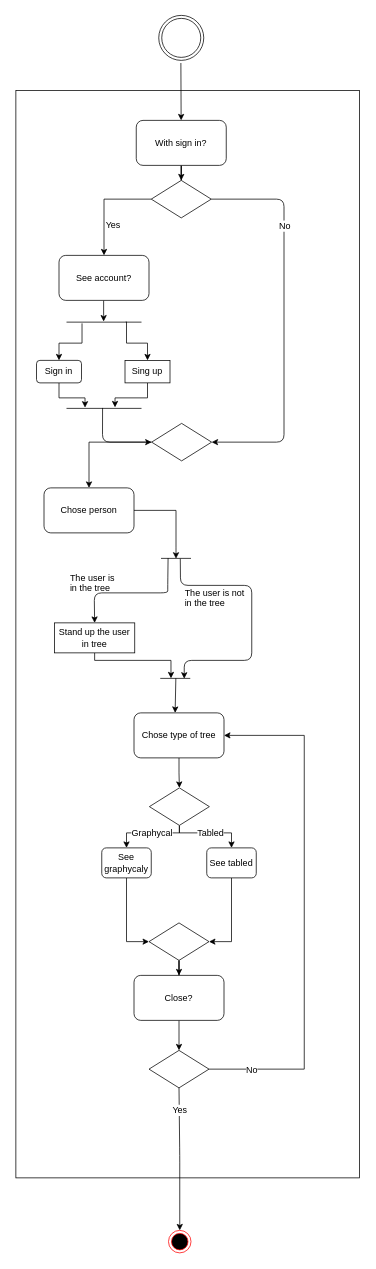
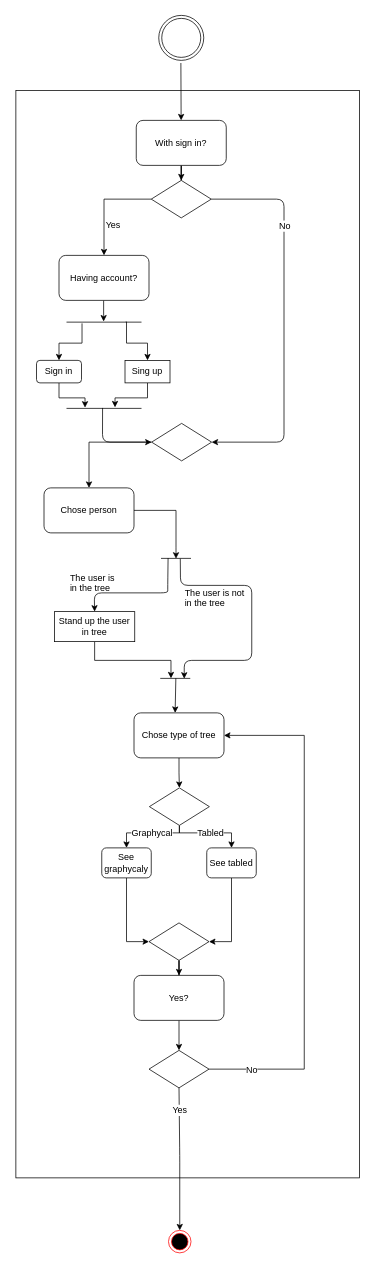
(104, 278) -> (104, 278)
(95, 638) -> (95, 627)
(179, 998) -> (179, 998)
